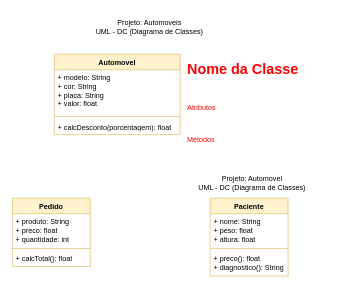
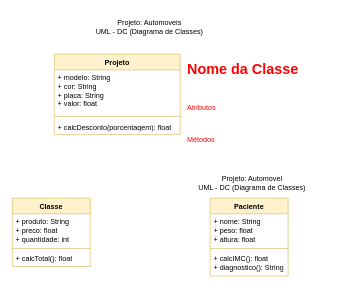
(117, 63) -> (117, 63)
(51, 207) -> (51, 207)
(250, 268) -> (250, 268)
